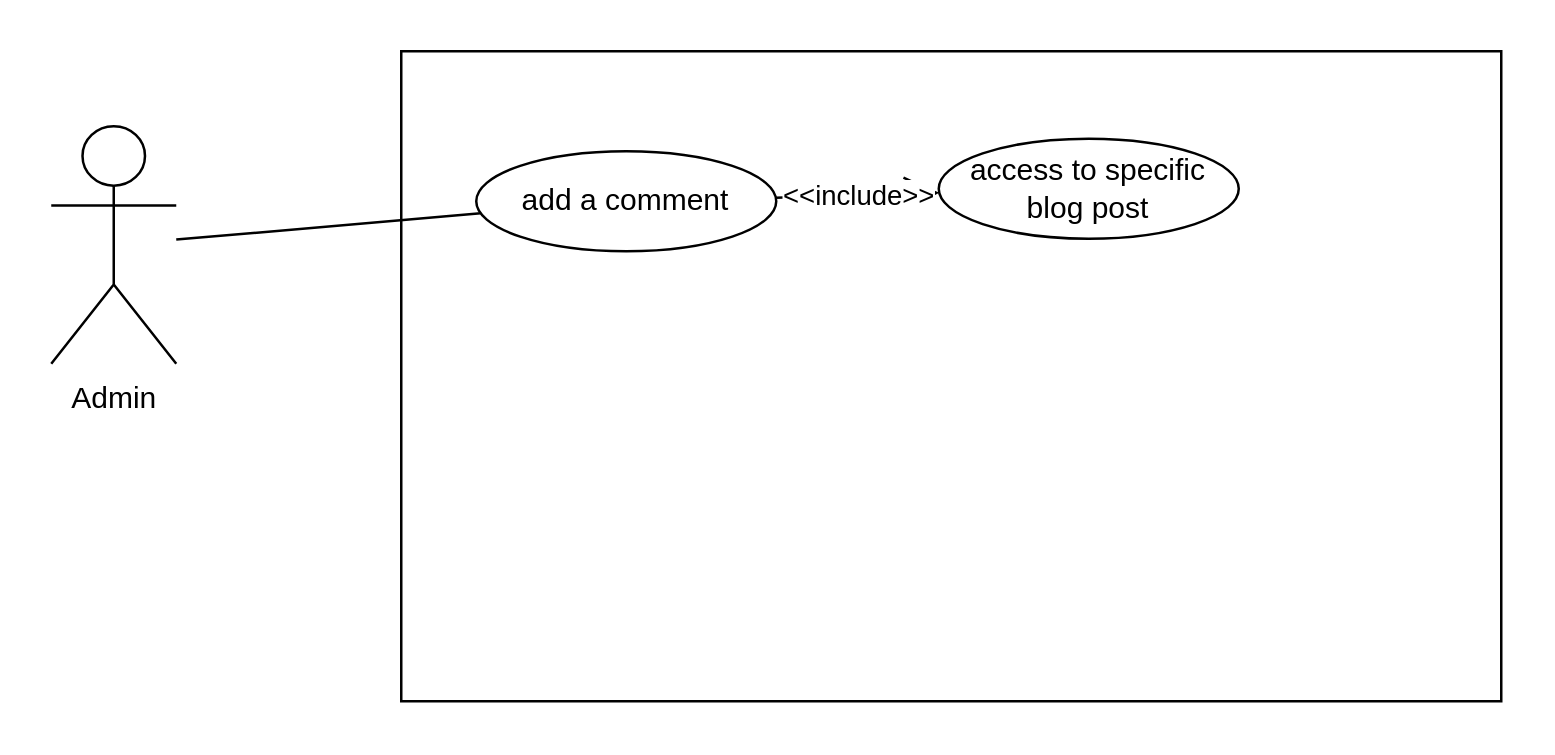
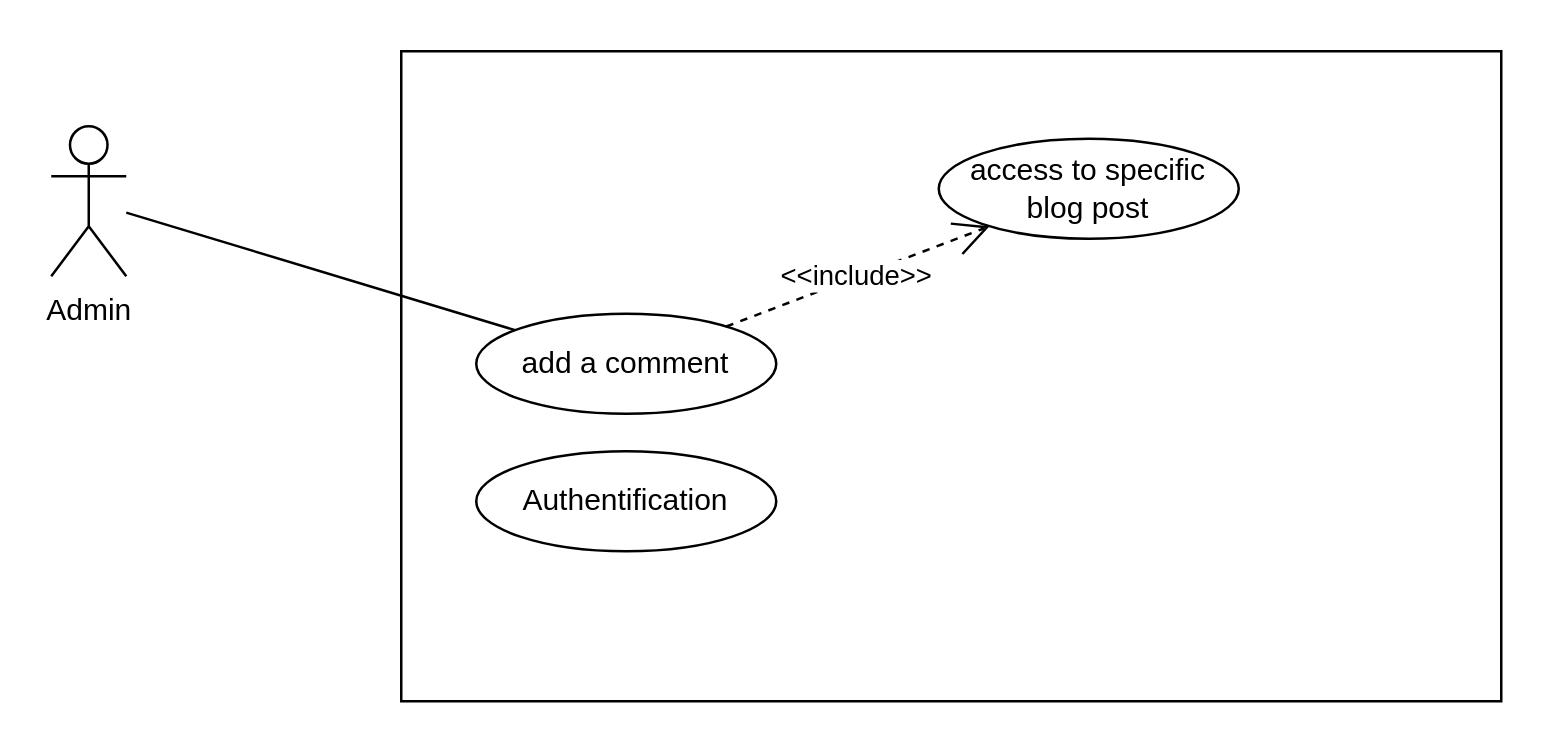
(626, 201) -> (626, 364)
(114, 245) -> (89, 201)
none -> (626, 501)
